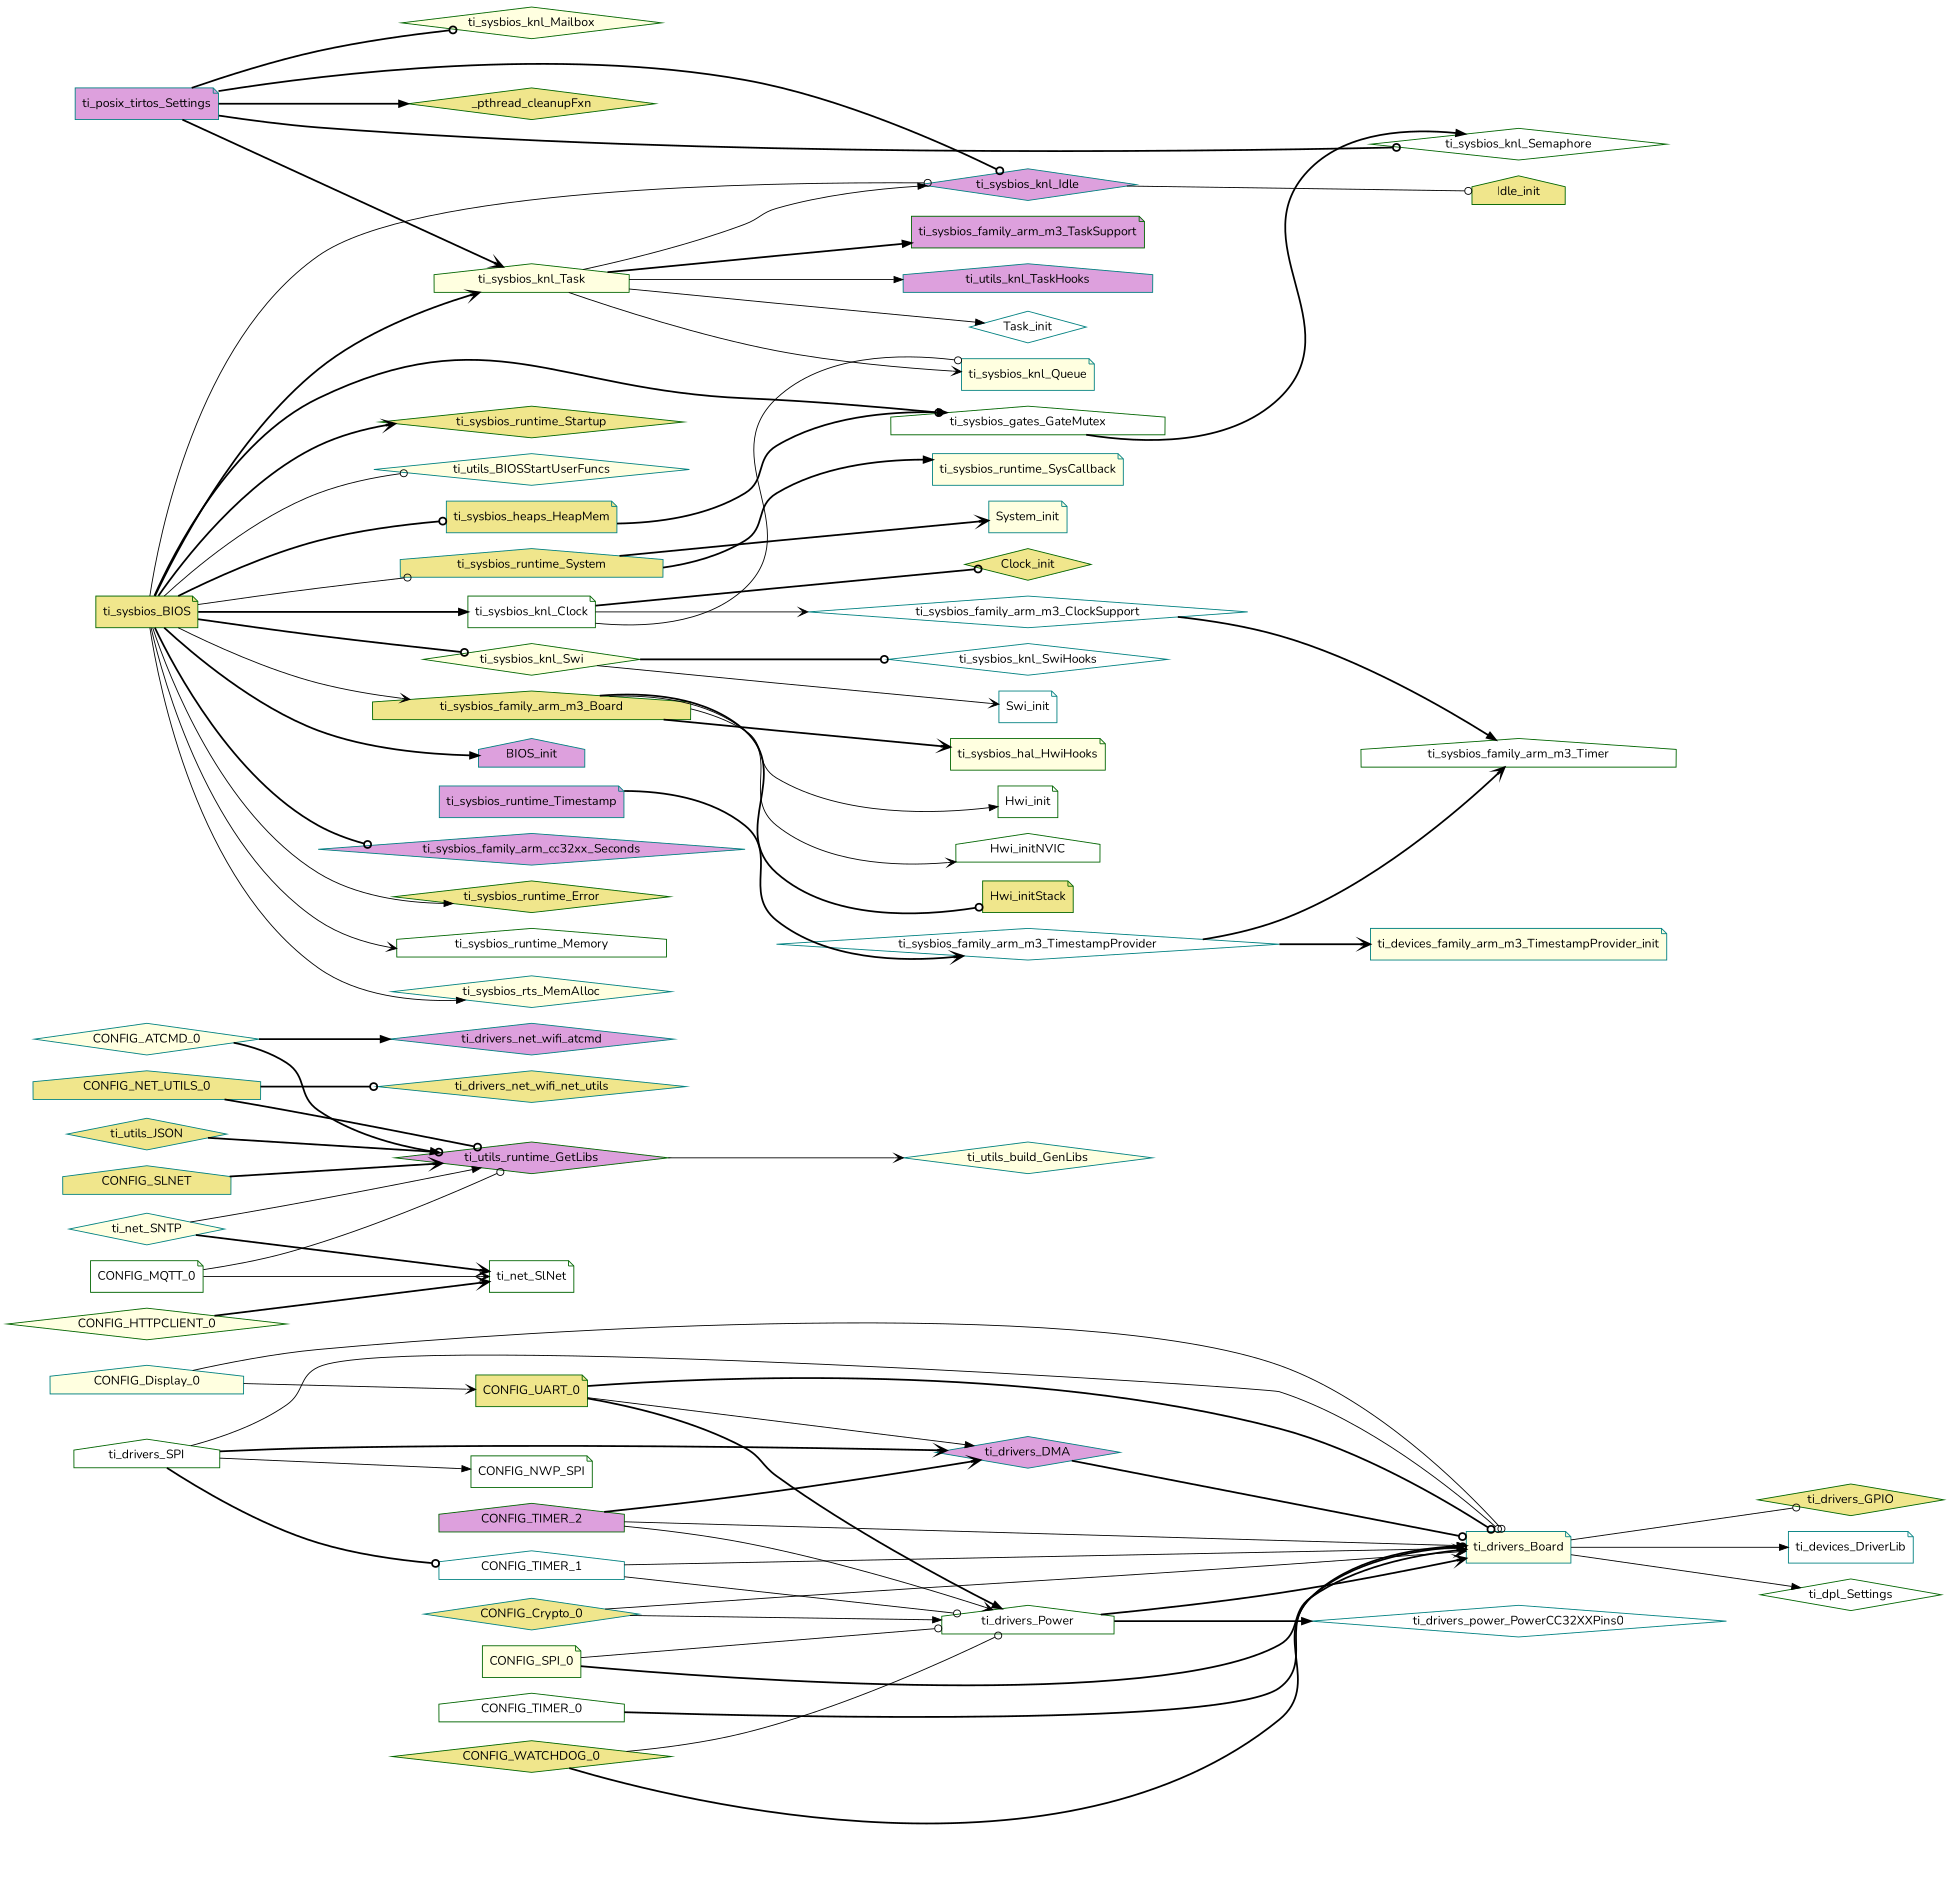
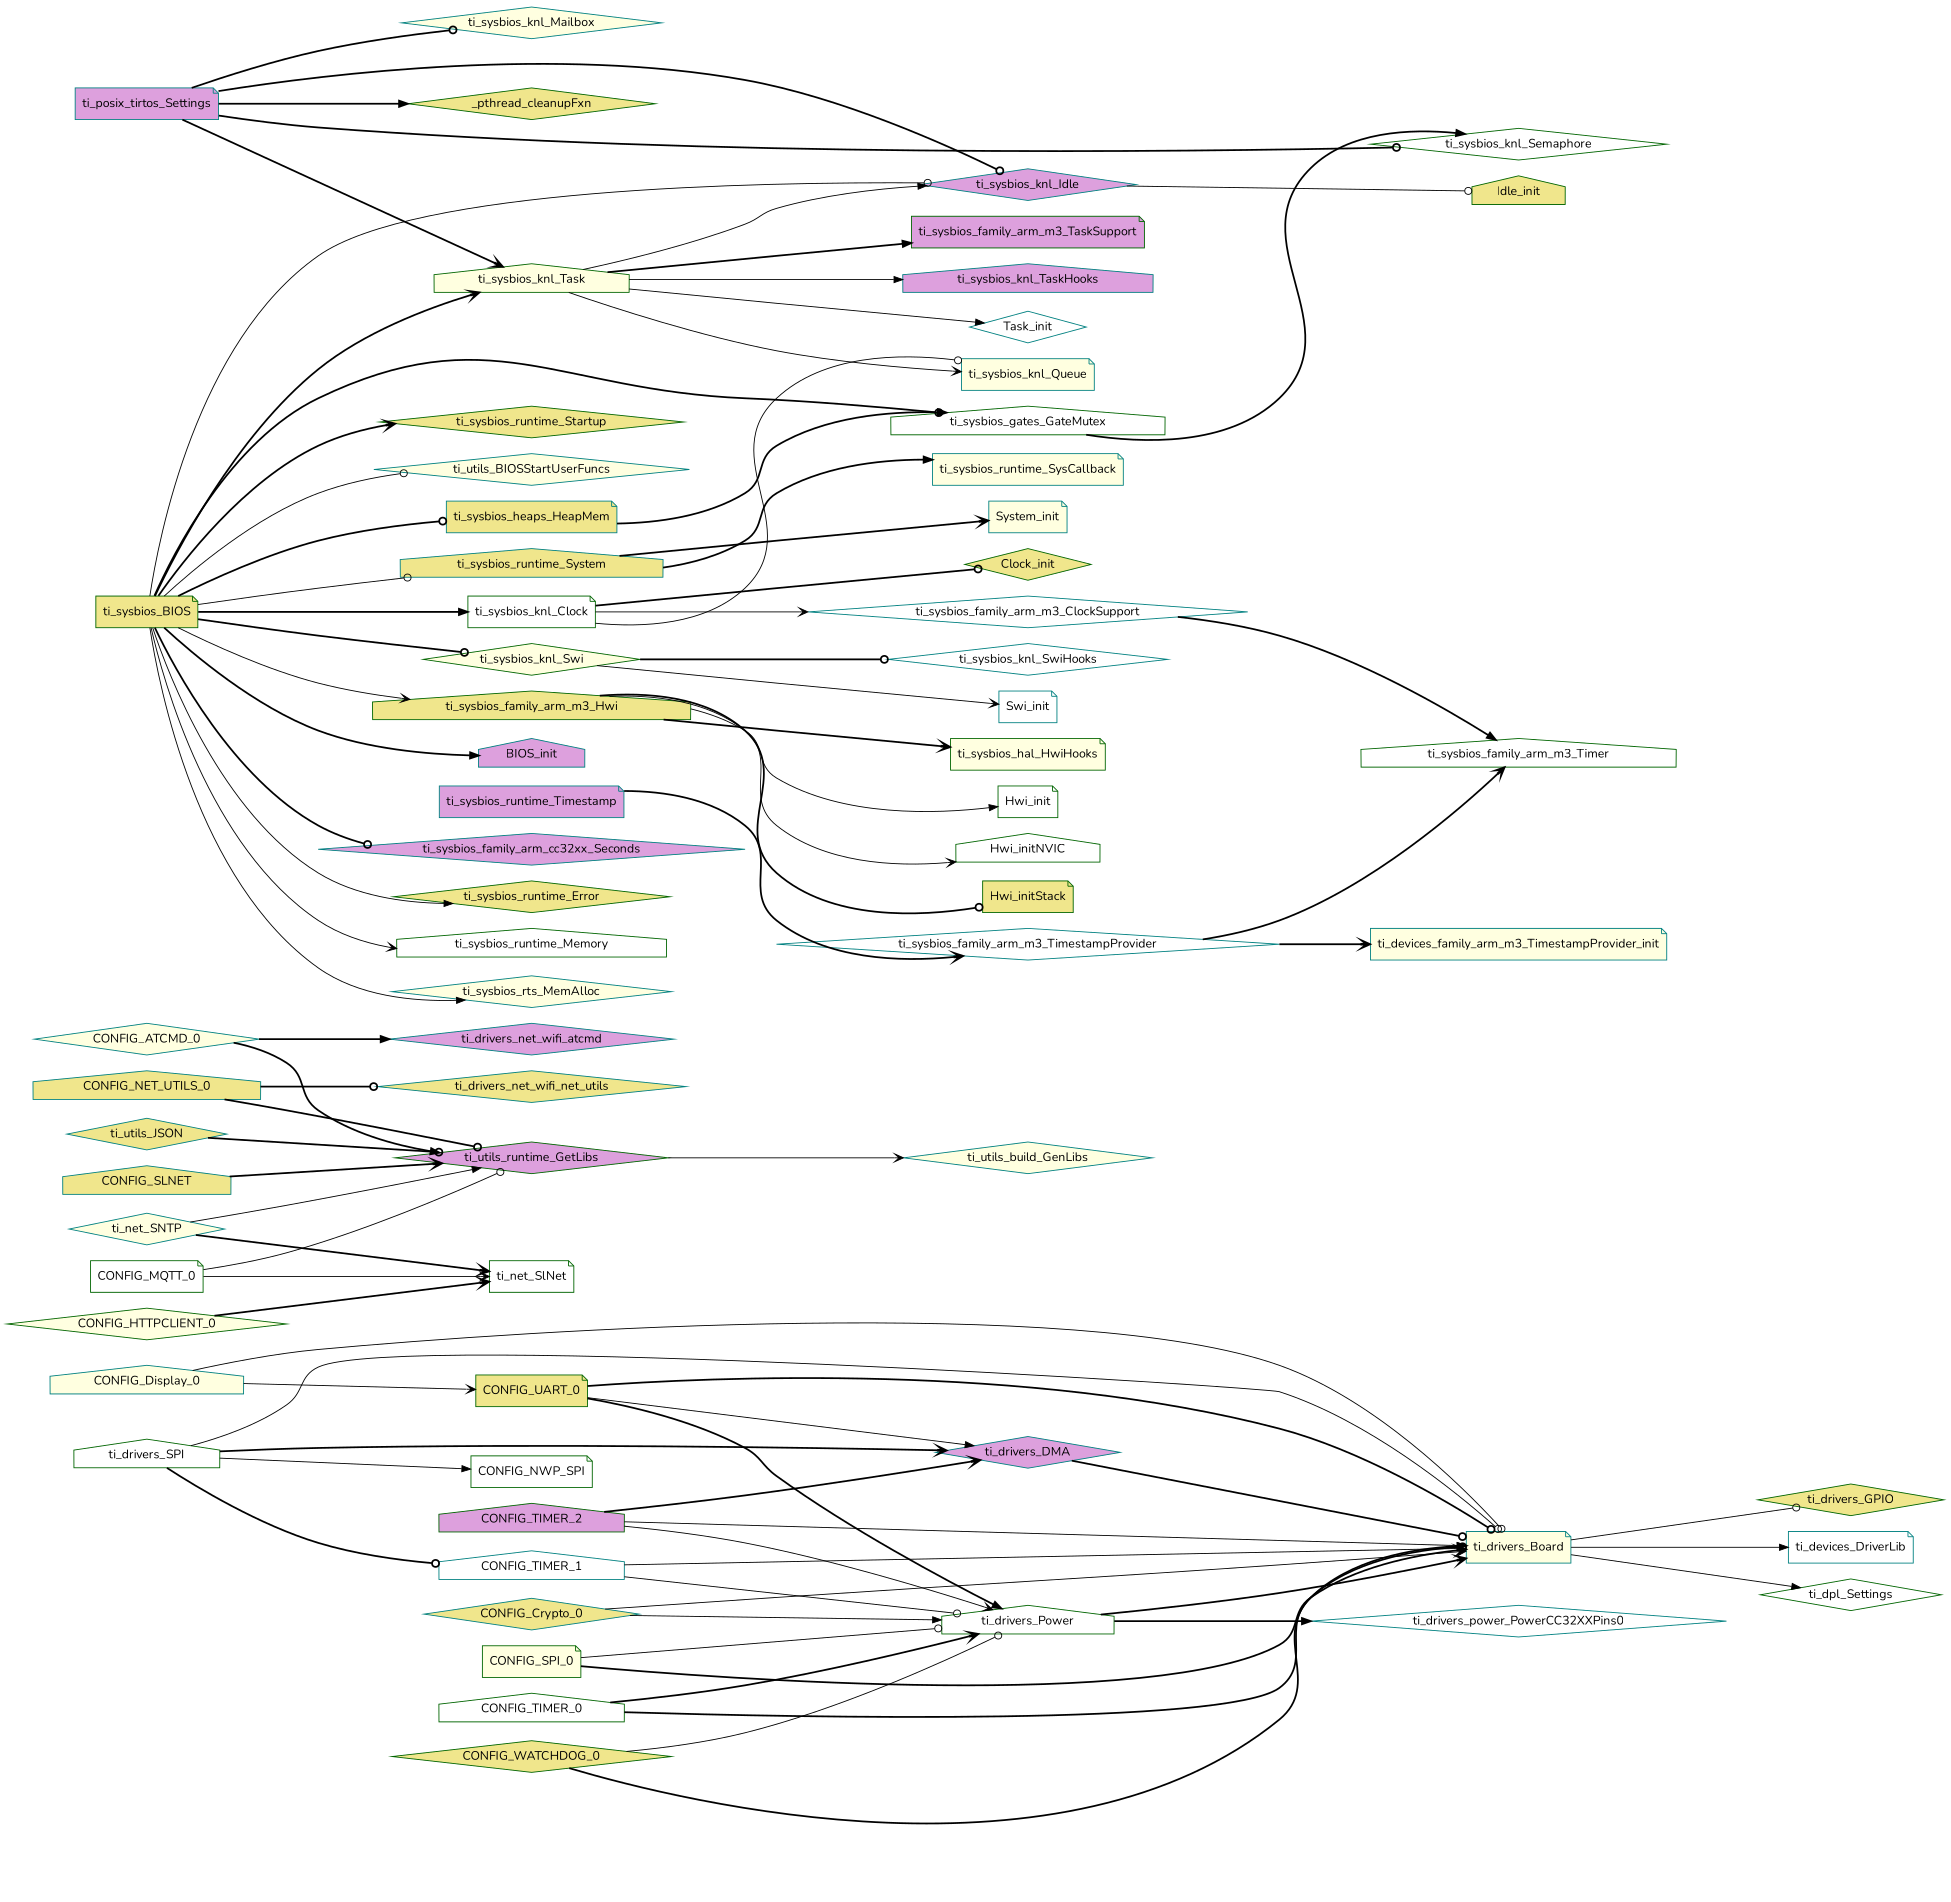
(532, 23) -> (532, 23)
(1028, 280) -> (1028, 280)
(532, 707) -> (532, 707)
none -> (800, 1675)
